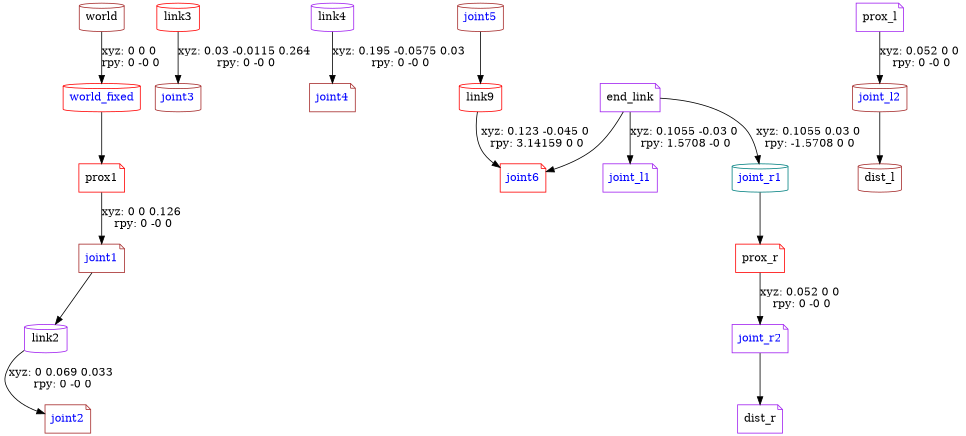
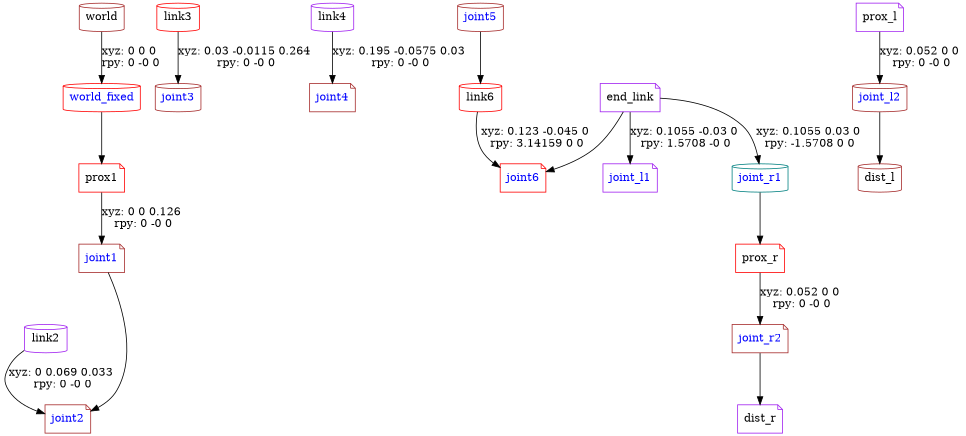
(481, 98) -> (481, 98)
(76, 295) -> (127, 344)
(760, 339) -> (760, 339)
